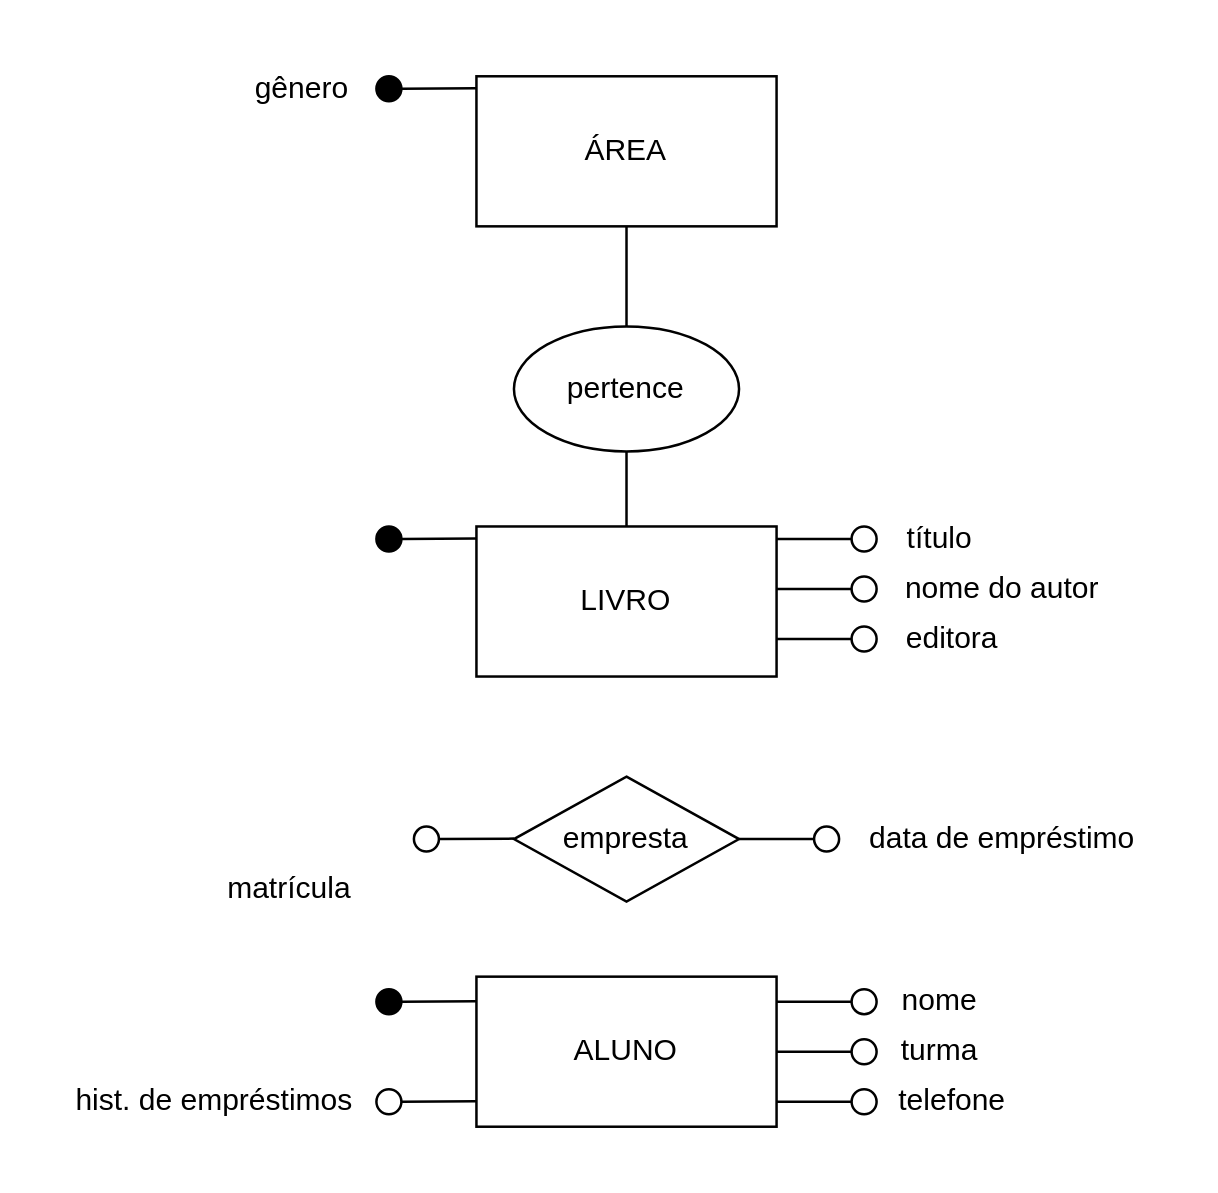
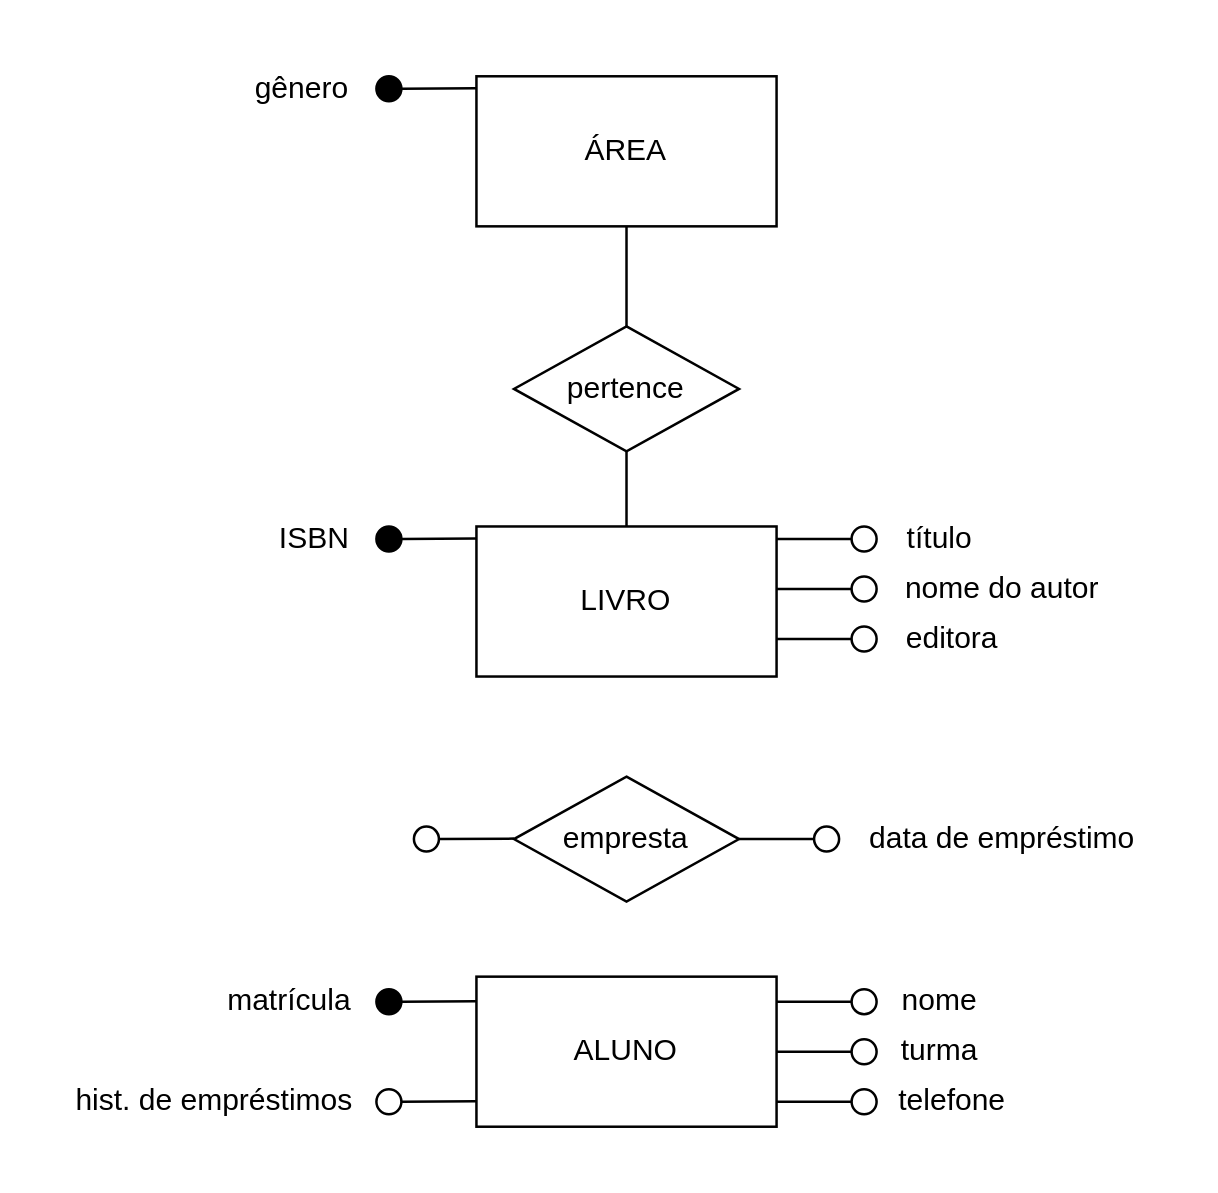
(626, 389) -> (626, 389)
none -> (314, 539)
(289, 889) -> (289, 1001)
